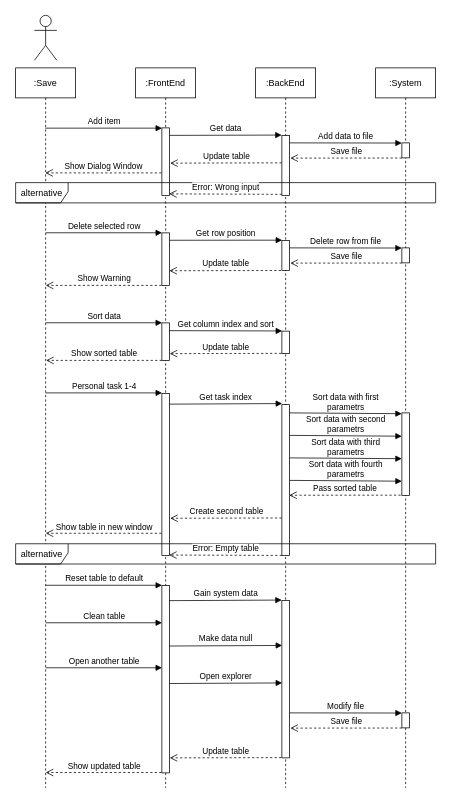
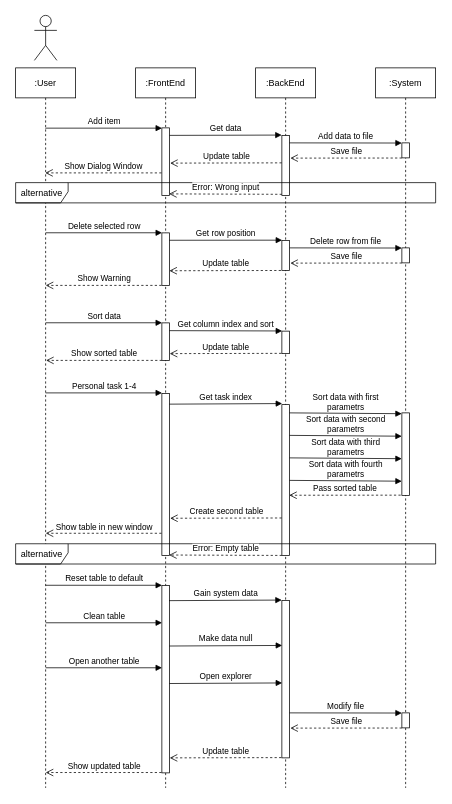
(45, 83) -> (45, 83)
